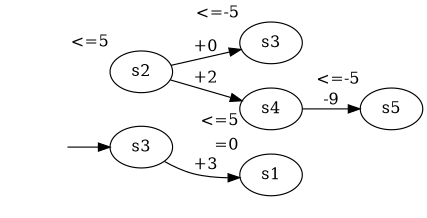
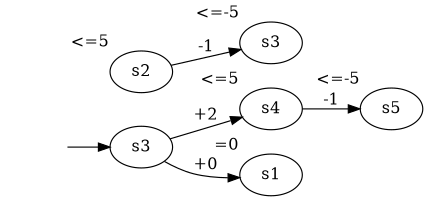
(206, 47) -> (206, 47)
(200, 89) -> (200, 130)
(331, 100) -> (331, 100)
(206, 165) -> (206, 165)
